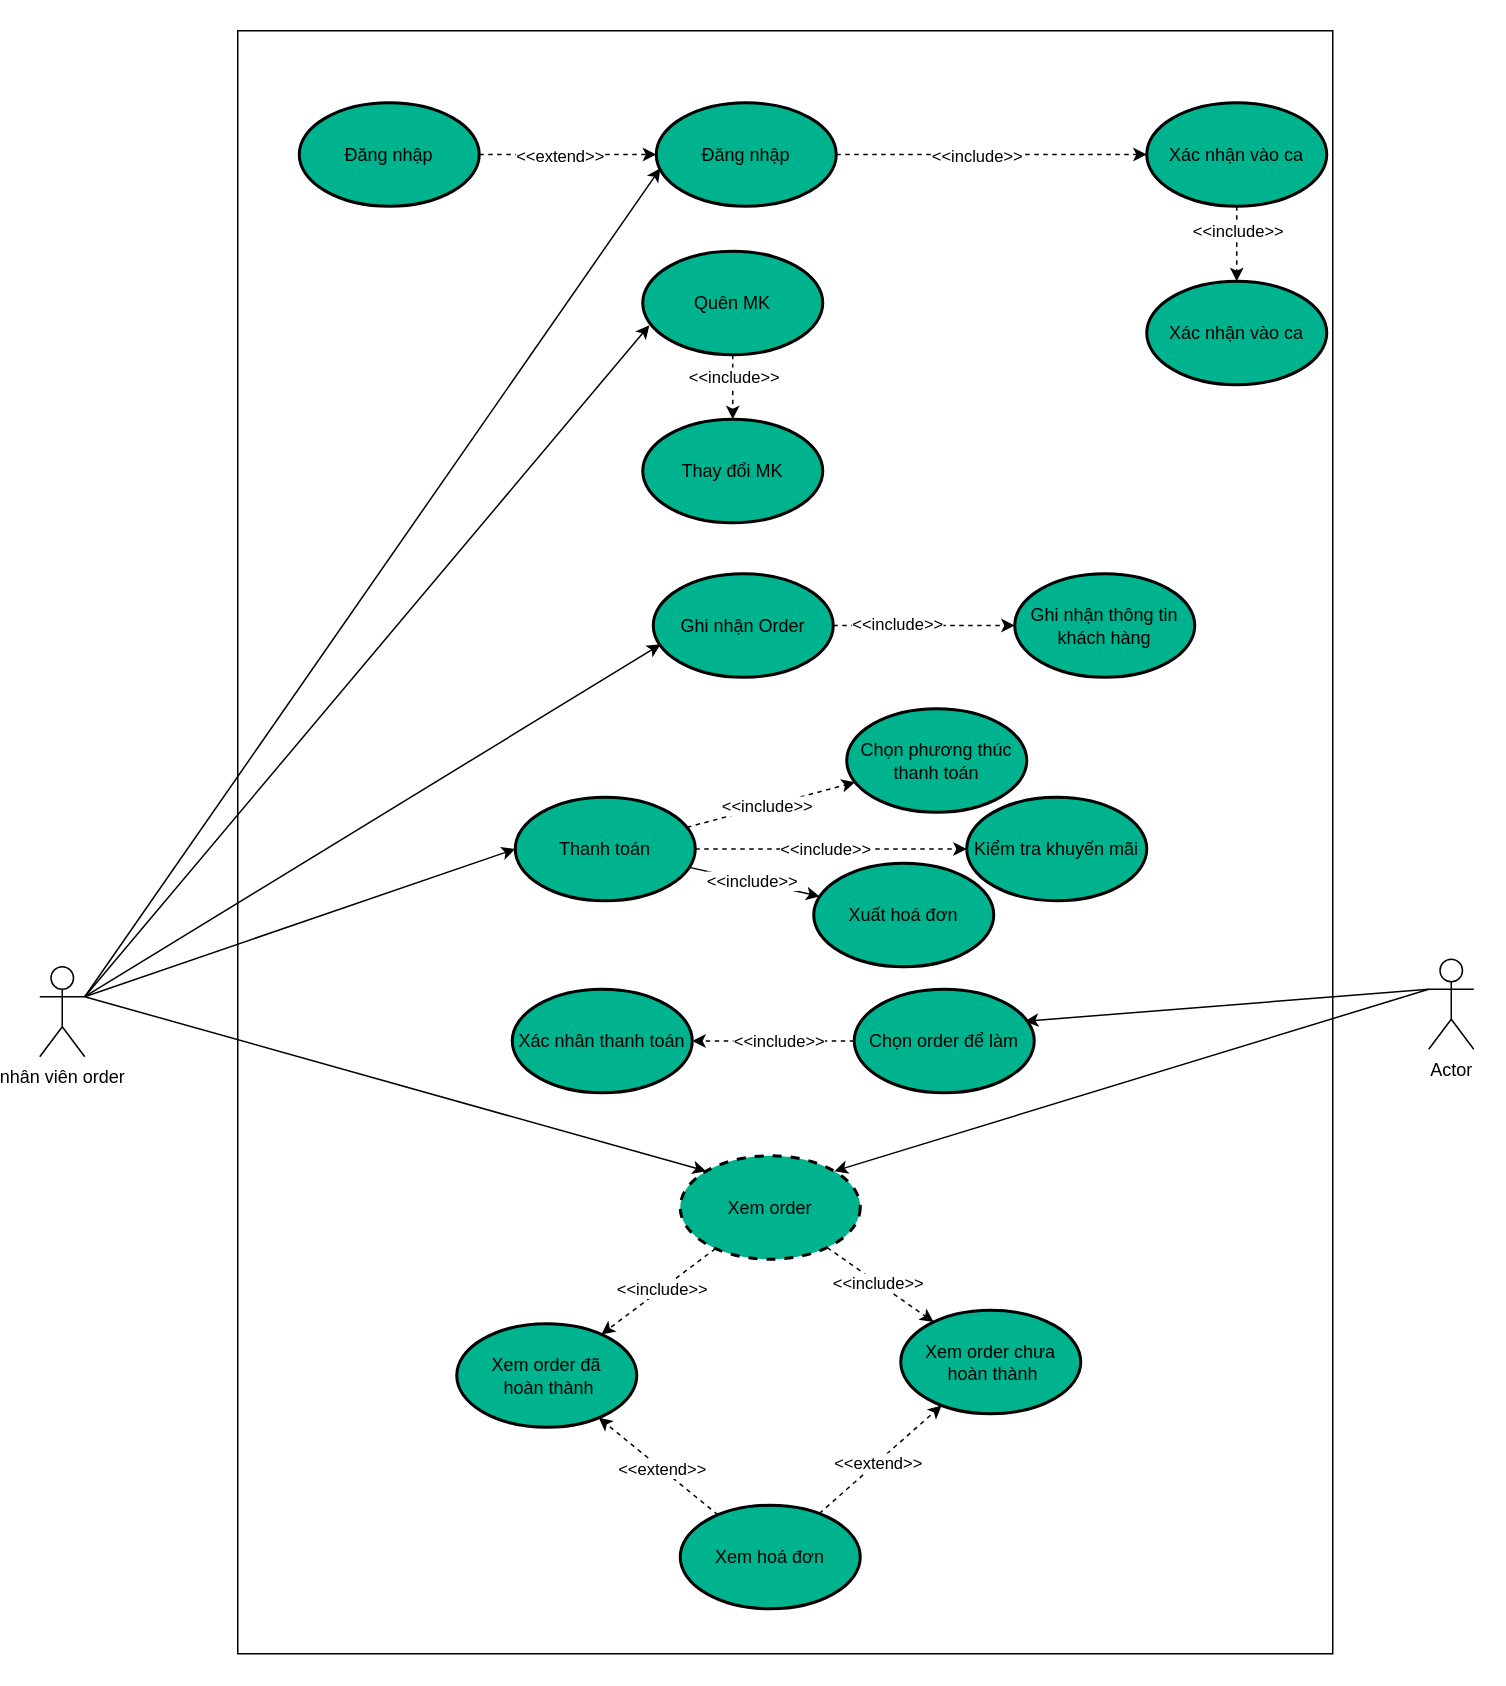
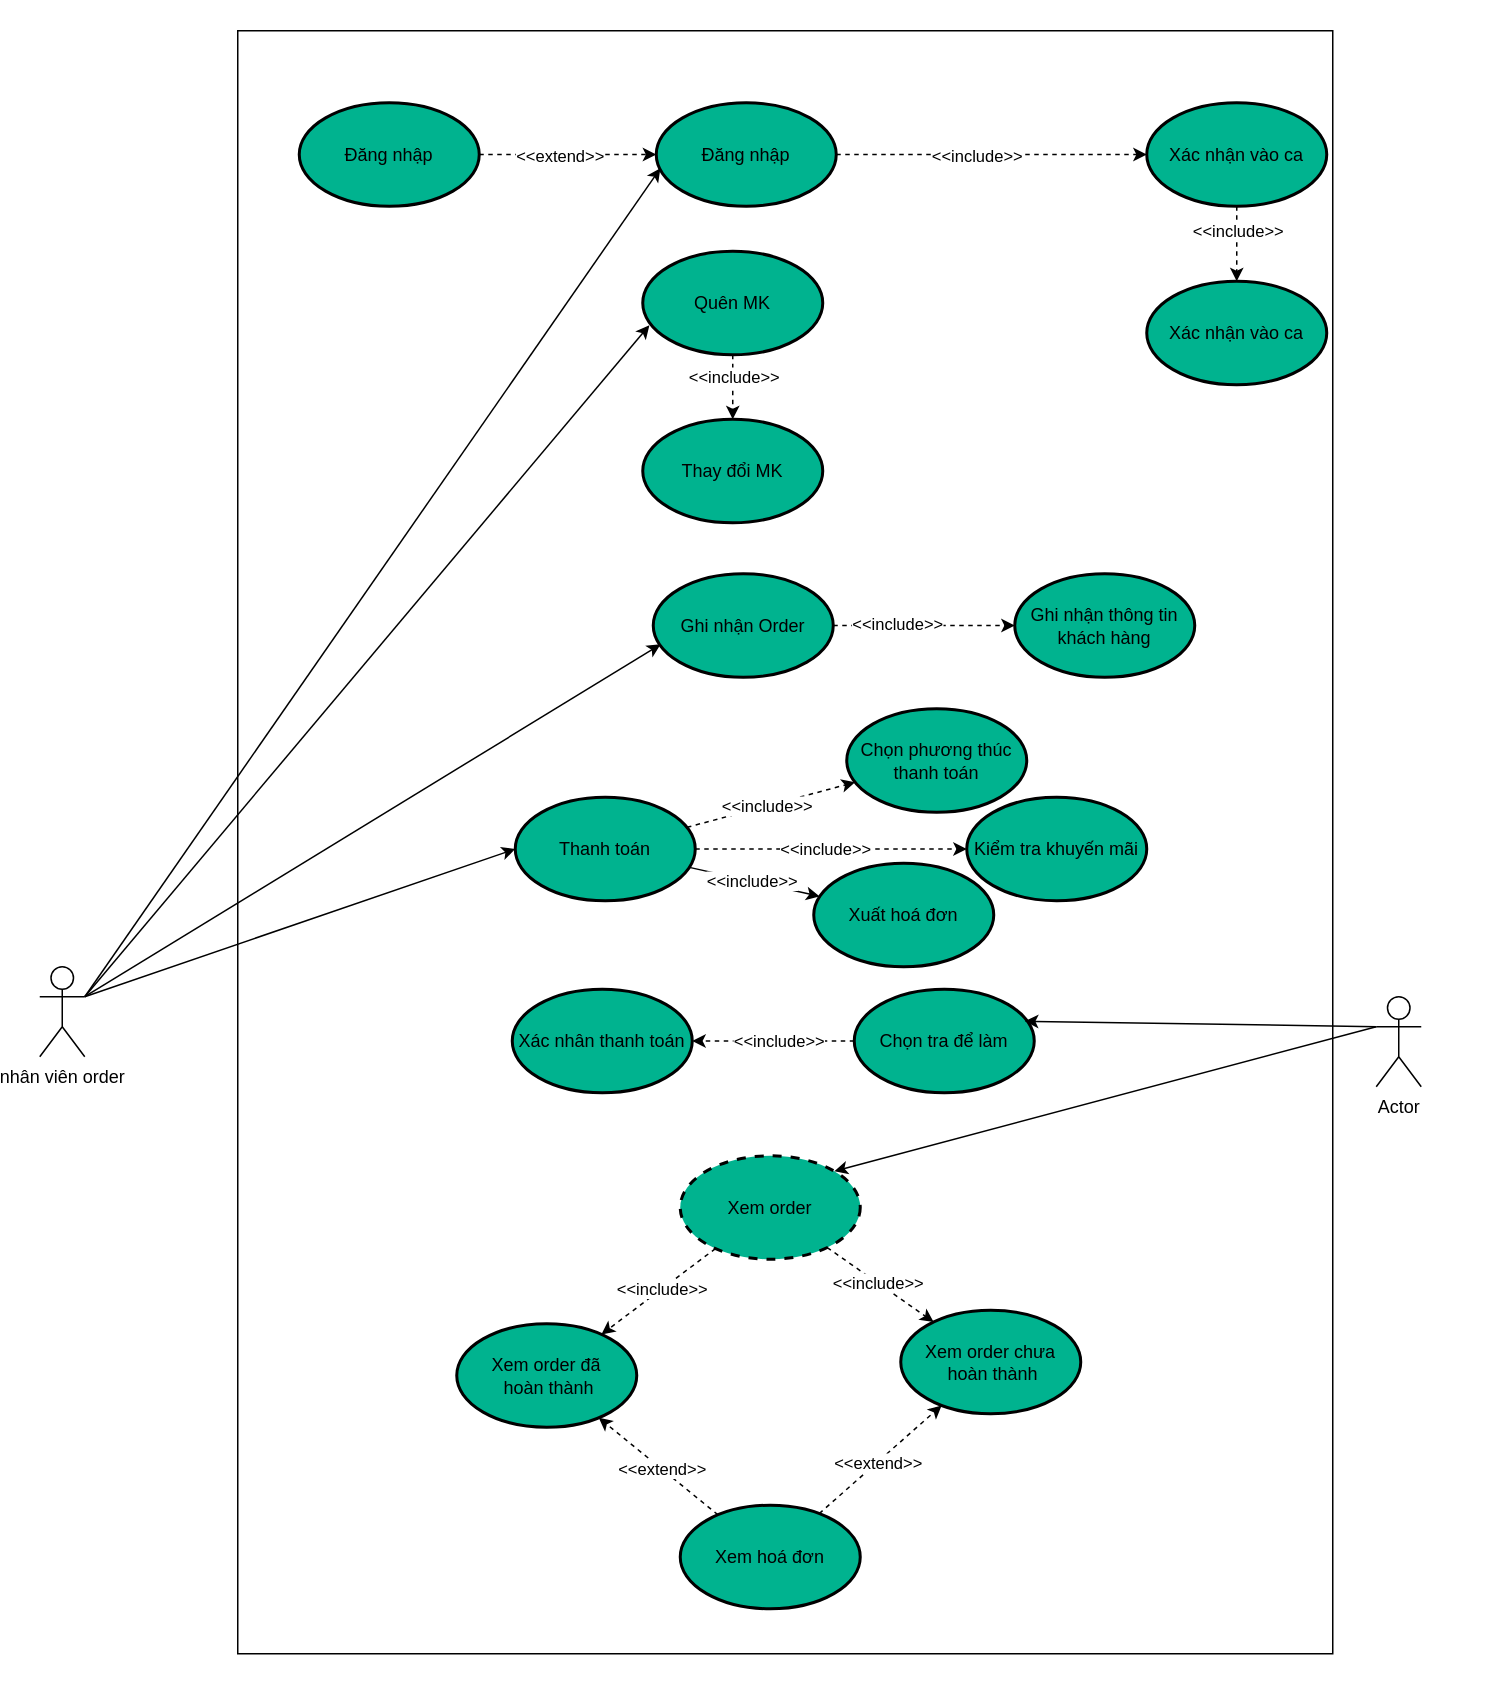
(1451, 1004) -> (1399, 1042)
(944, 1042) -> (944, 1042)
(392, 1083) -> none
